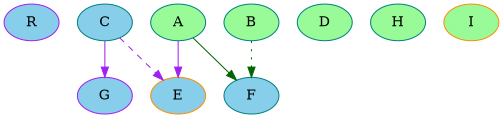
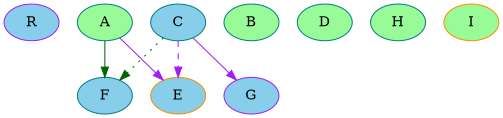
(251, 54) -> (146, 55)
